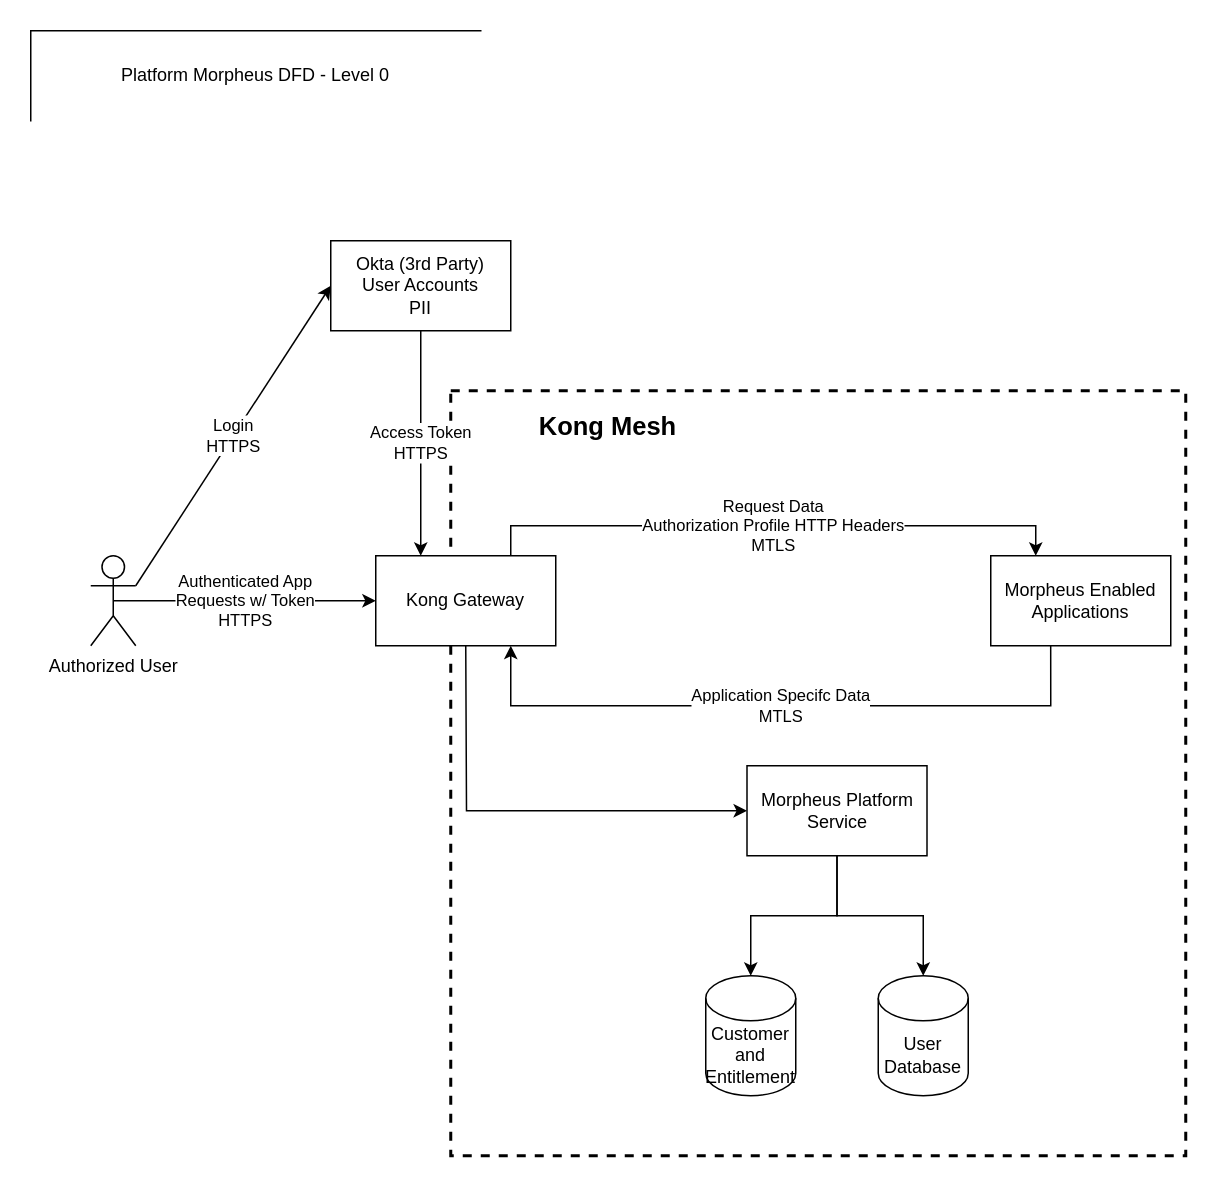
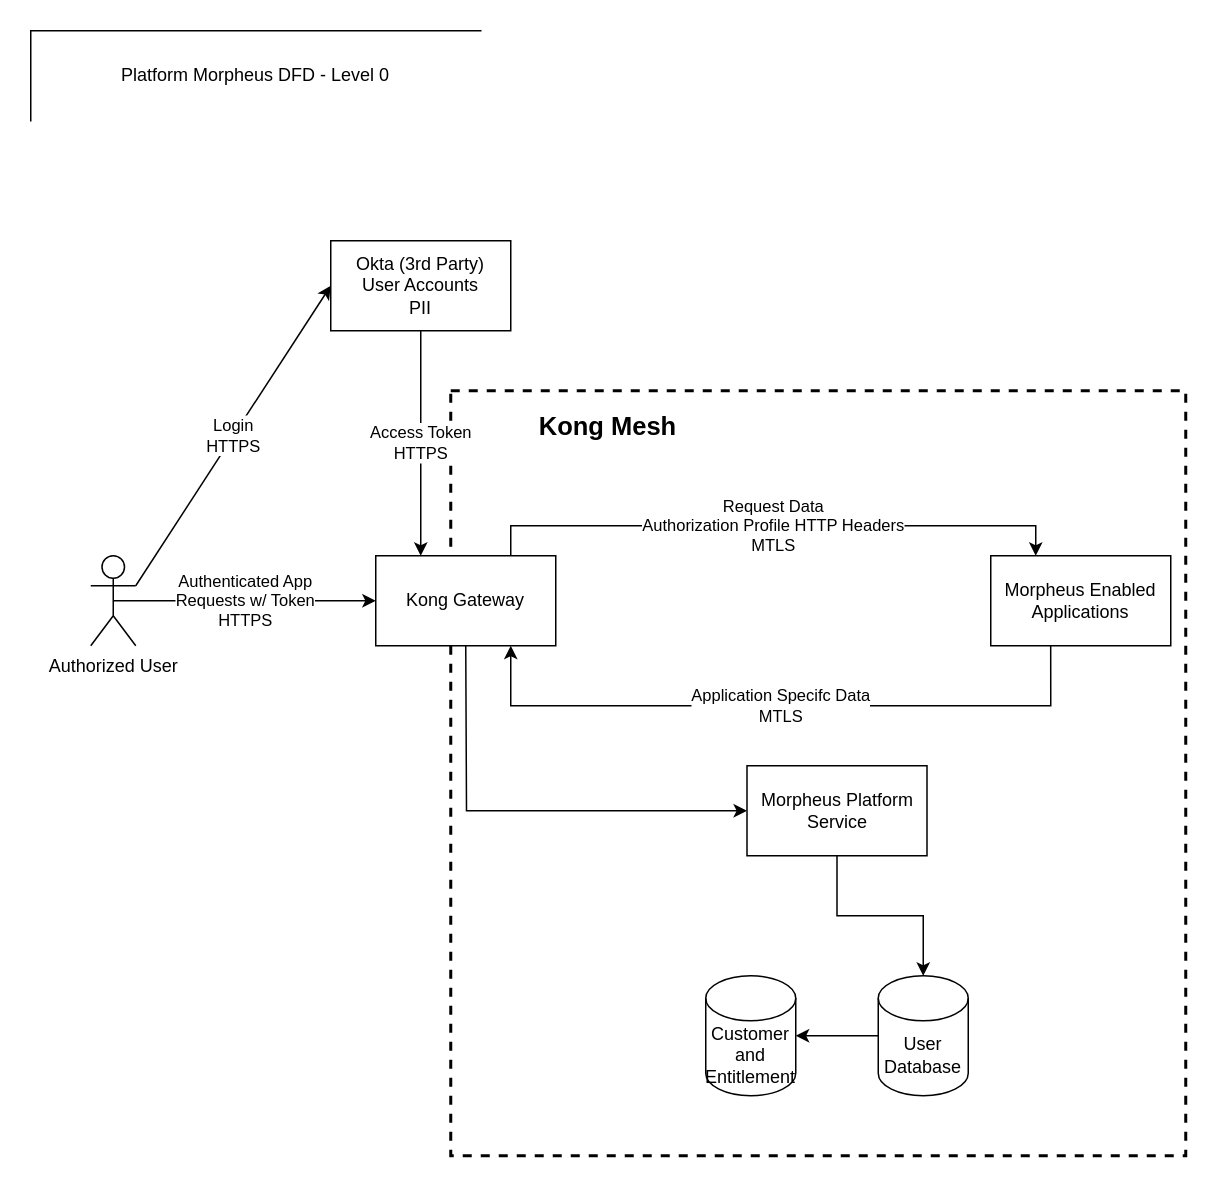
(768, 916) -> (842, 1036)
